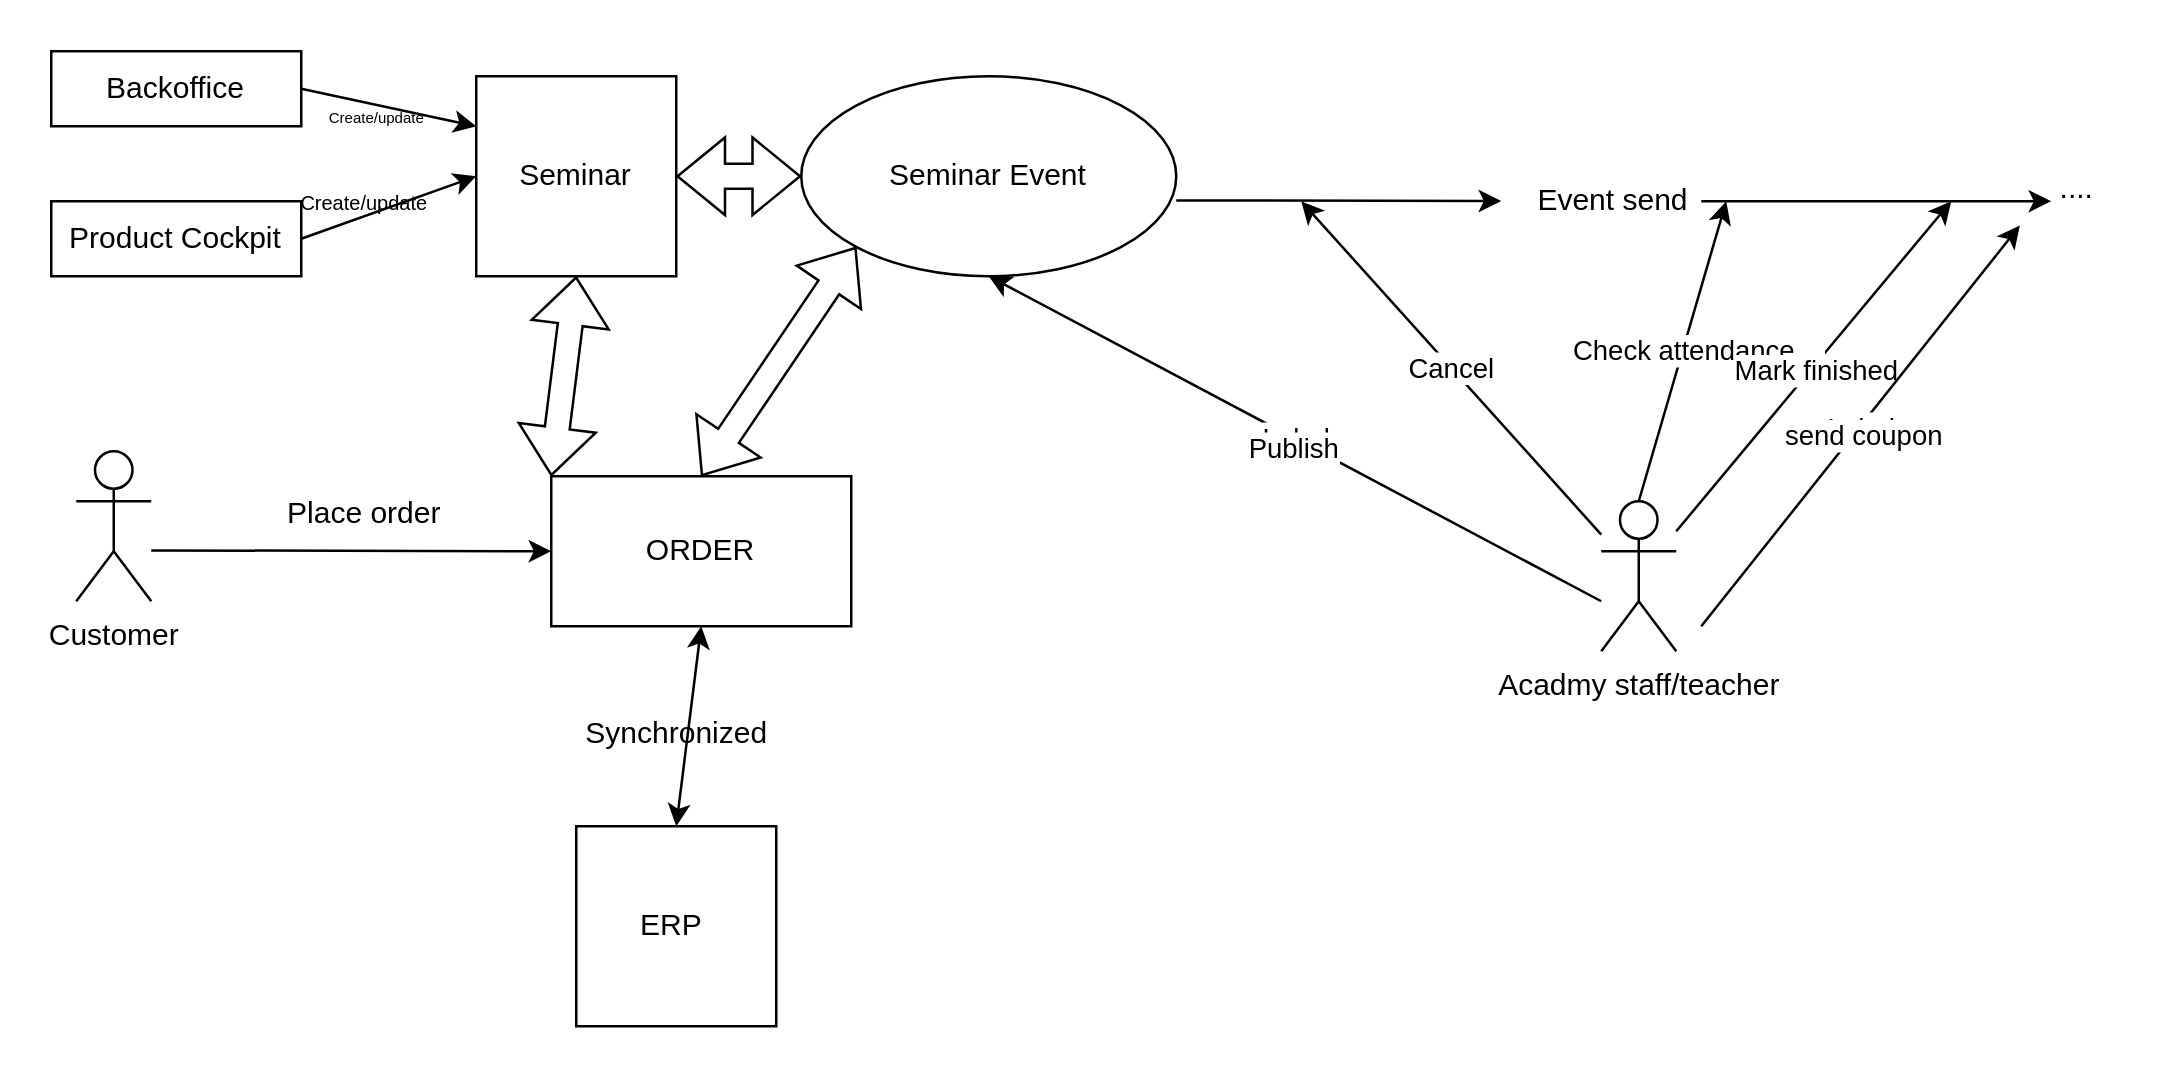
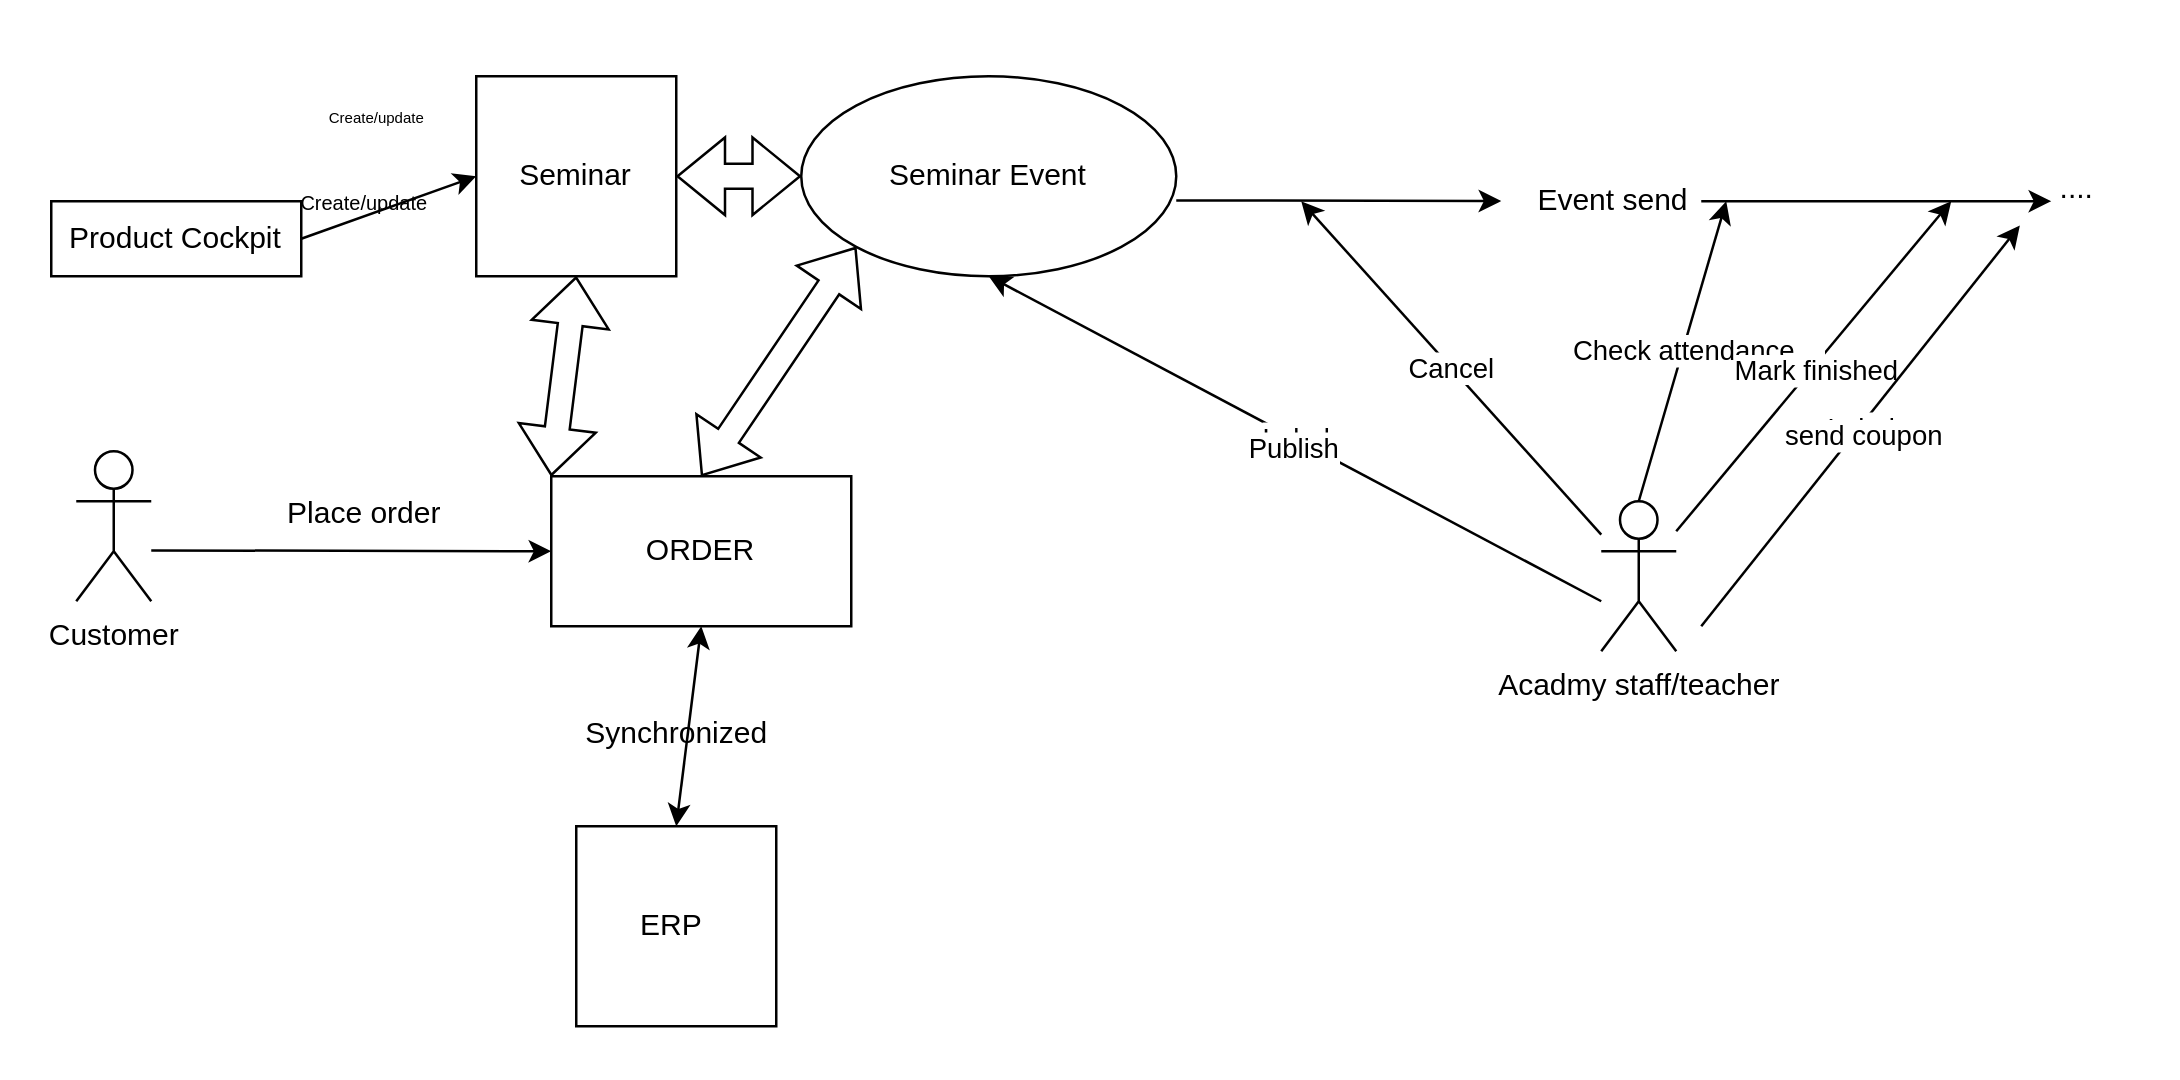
(176, 89) -> none
(380, 106) -> none
